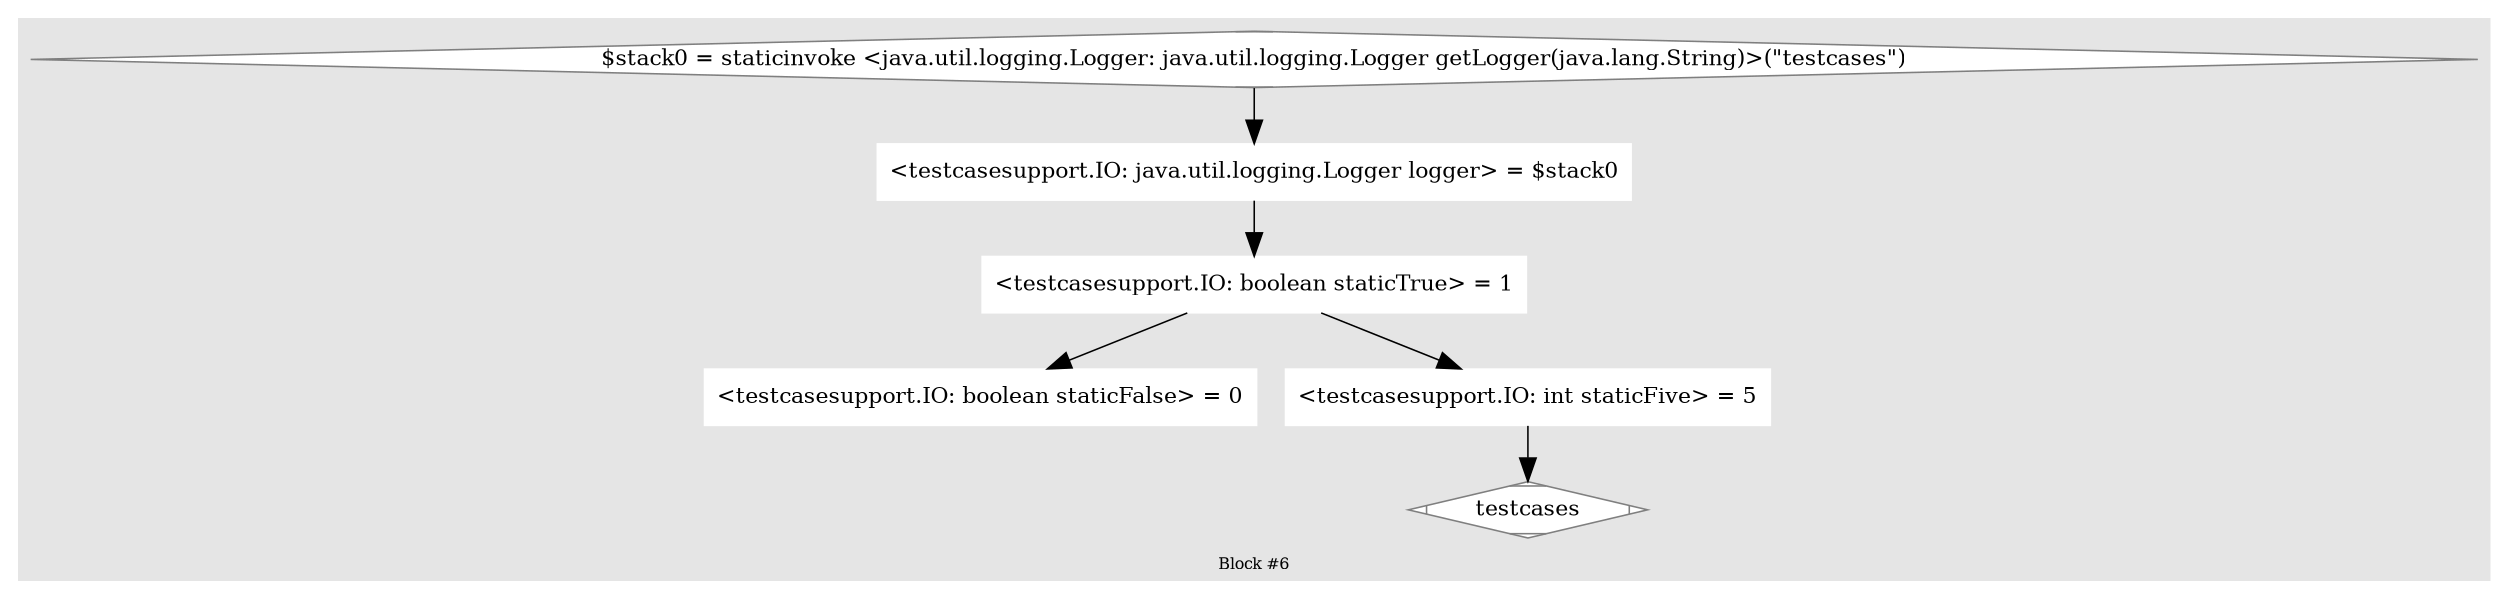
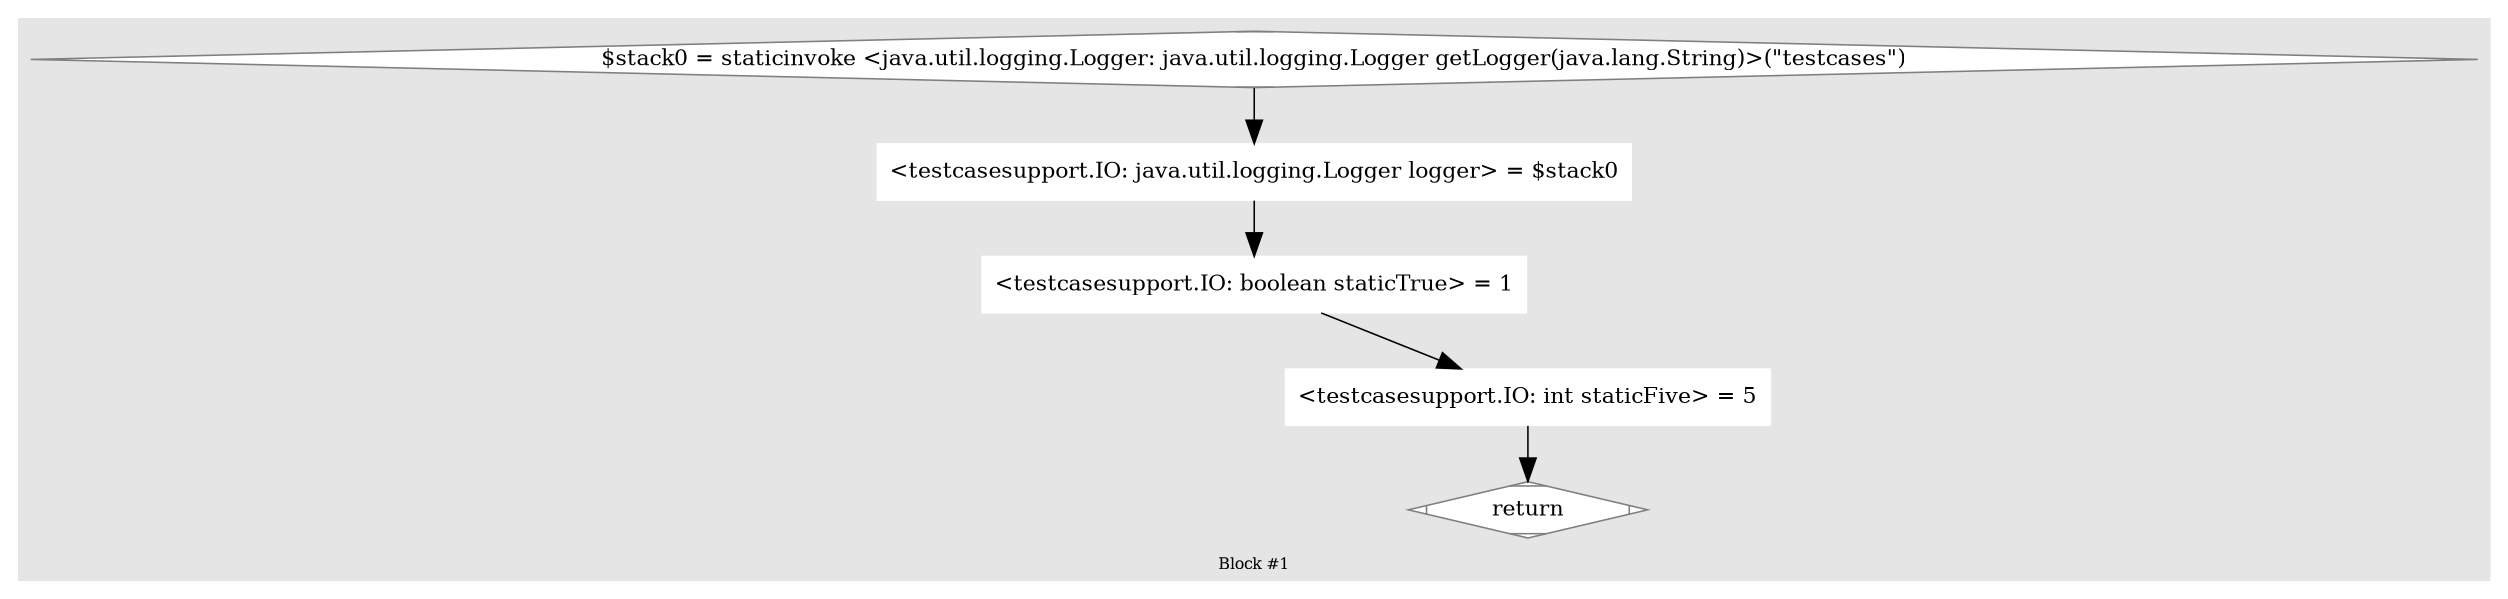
(981, 397) -> none
(1528, 510) -> (1528, 510)
(1254, 565) -> (1254, 565)
